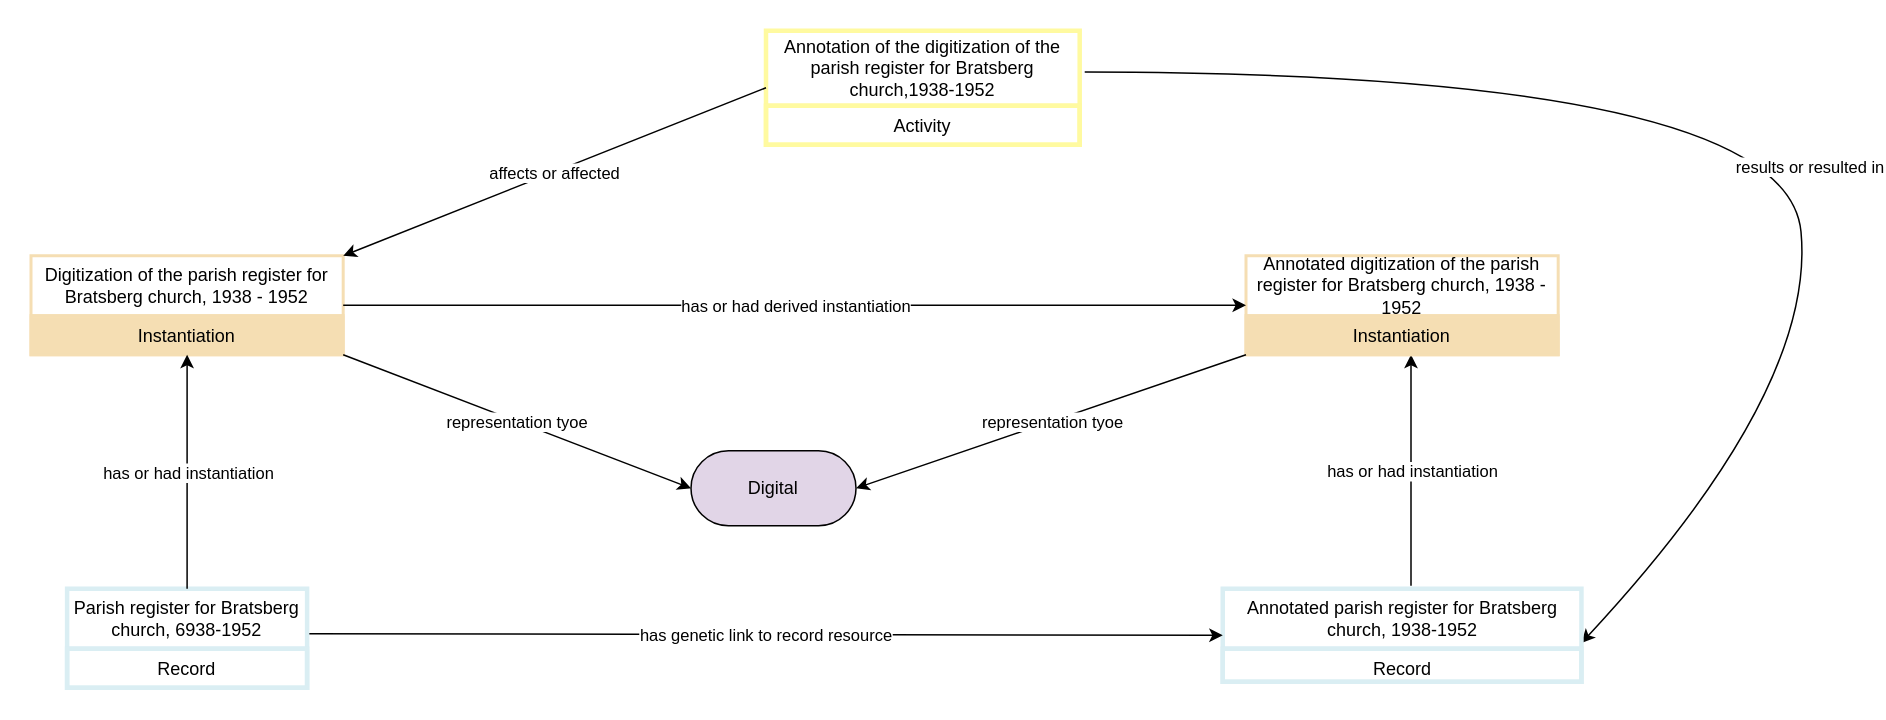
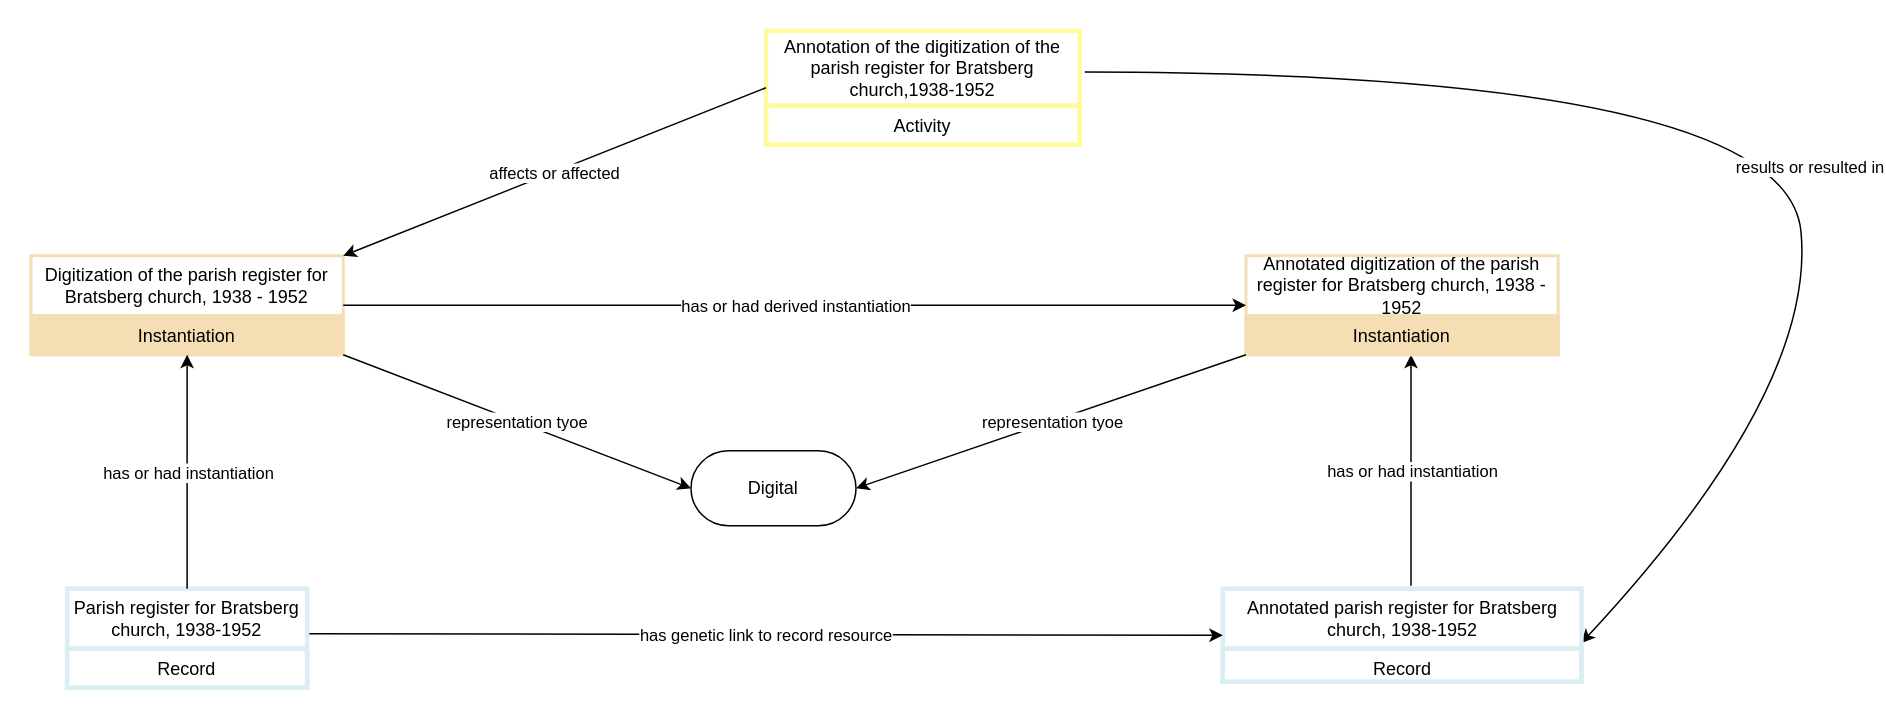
(773, 488) -> (773, 488)
(187, 619) -> (187, 619)
